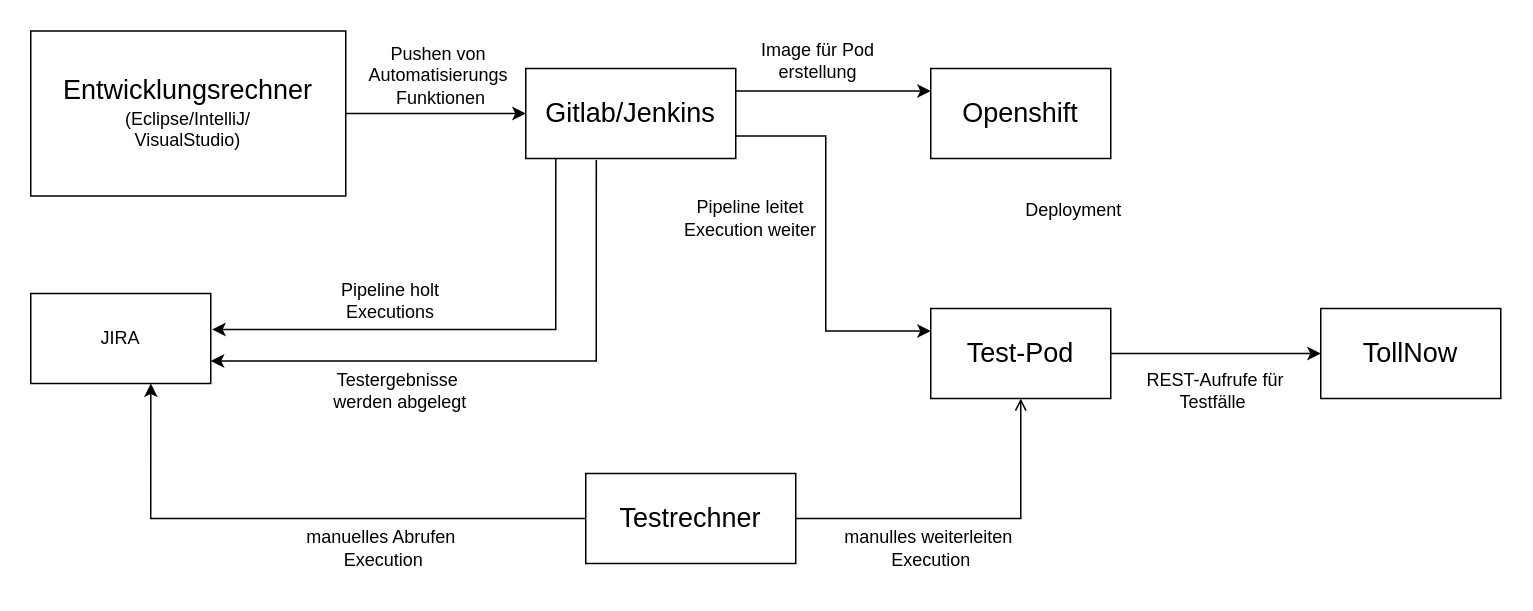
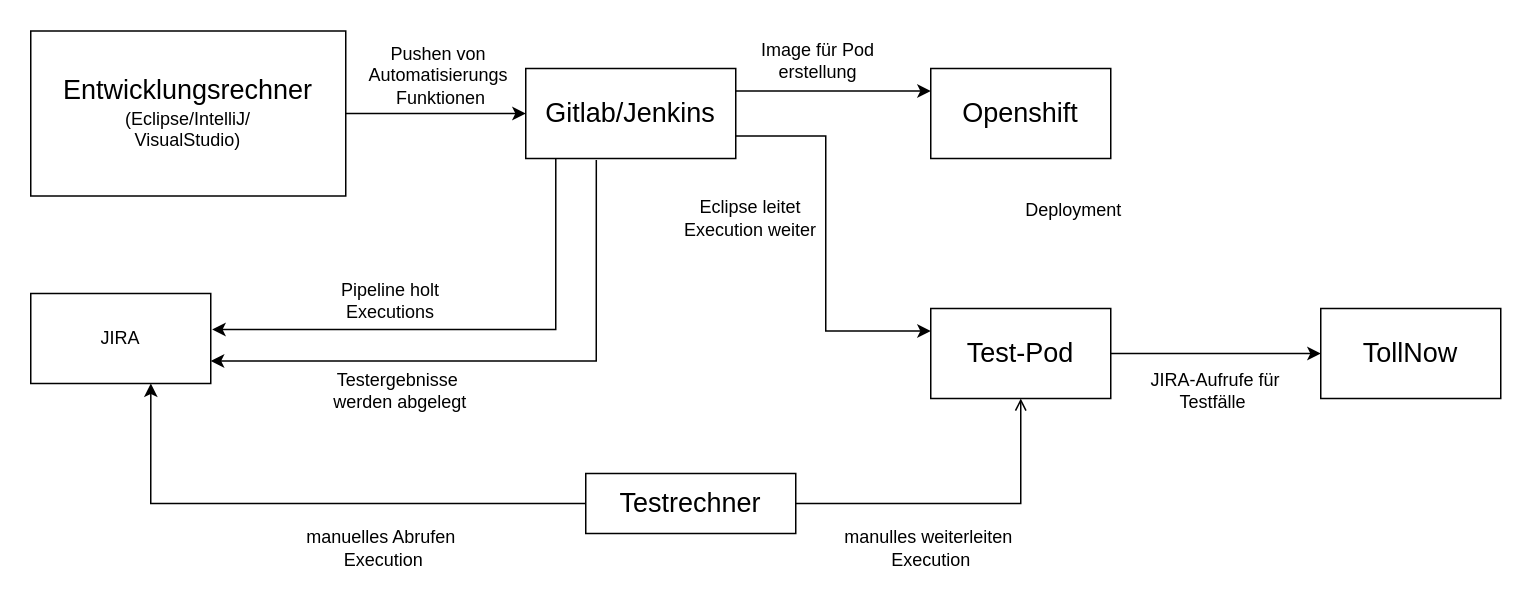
(751, 218) -> (751, 218)
(1216, 391) -> (1216, 391)
(691, 518) -> (691, 503)
